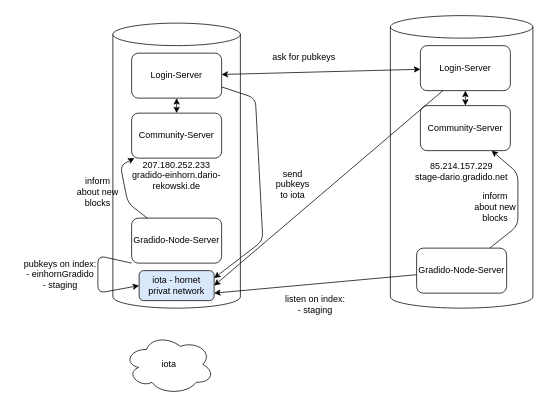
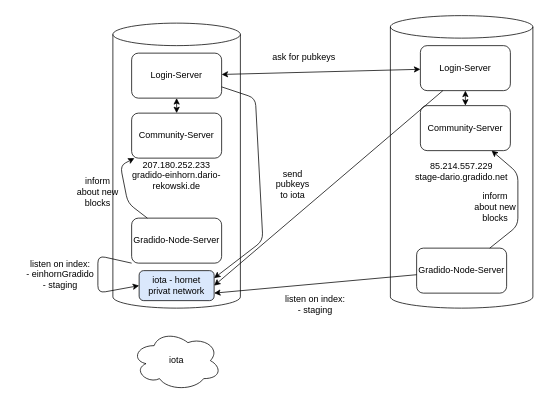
(462, 171) -> (462, 171)
(60, 274) -> (60, 274)
(169, 364) -> (177, 360)
